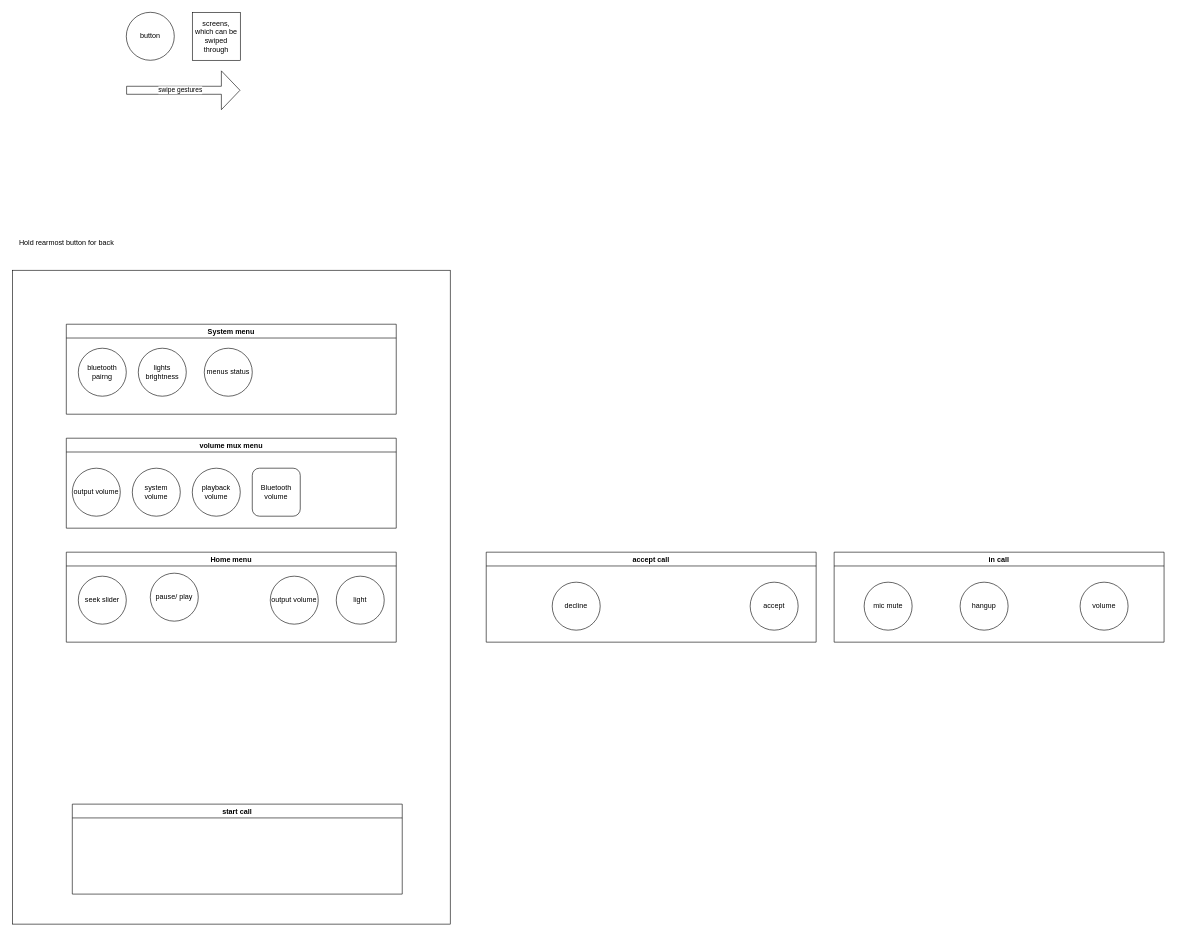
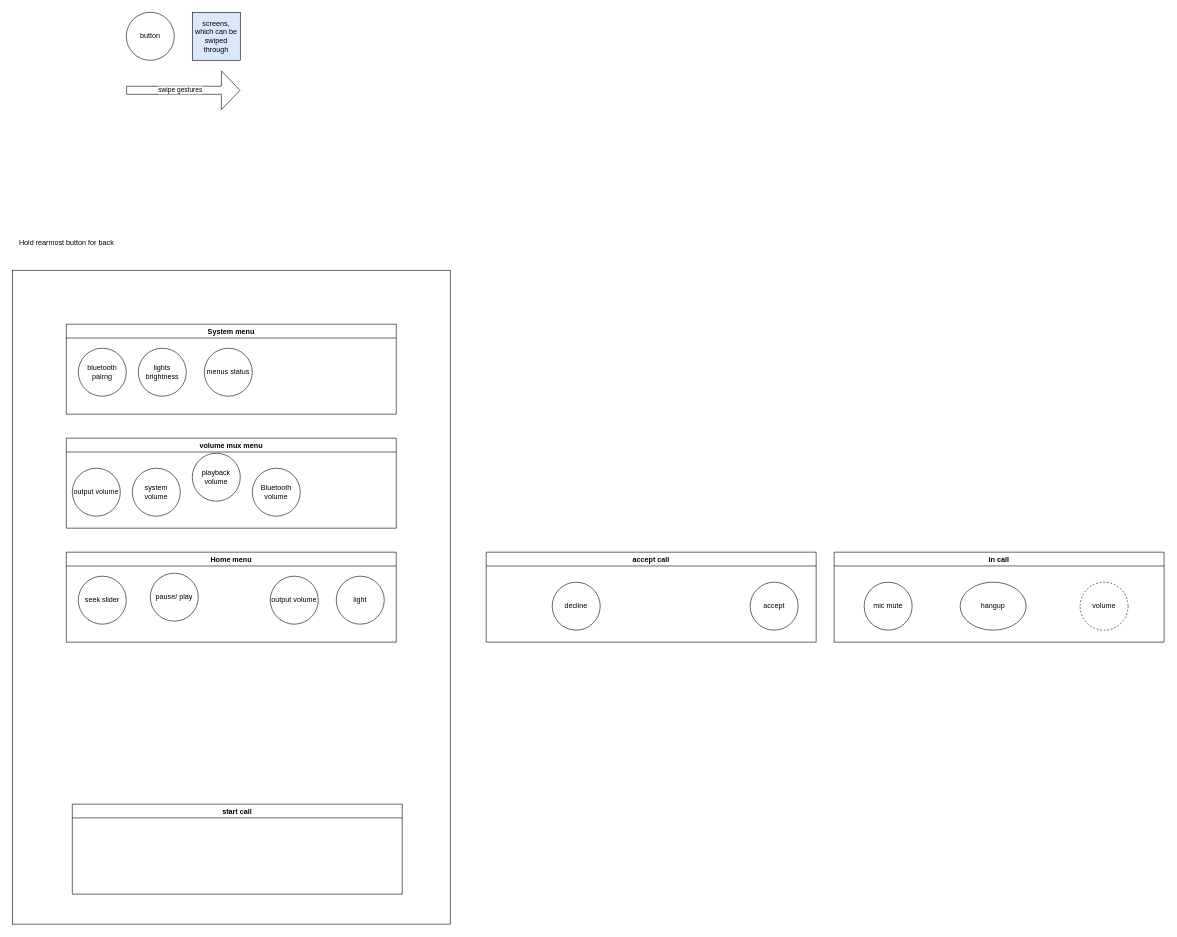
(216, 36) -> (216, 36)
(216, 492) -> (216, 477)
(276, 492) -> (276, 492)
(984, 606) -> (993, 606)
(1104, 606) -> (1104, 606)
